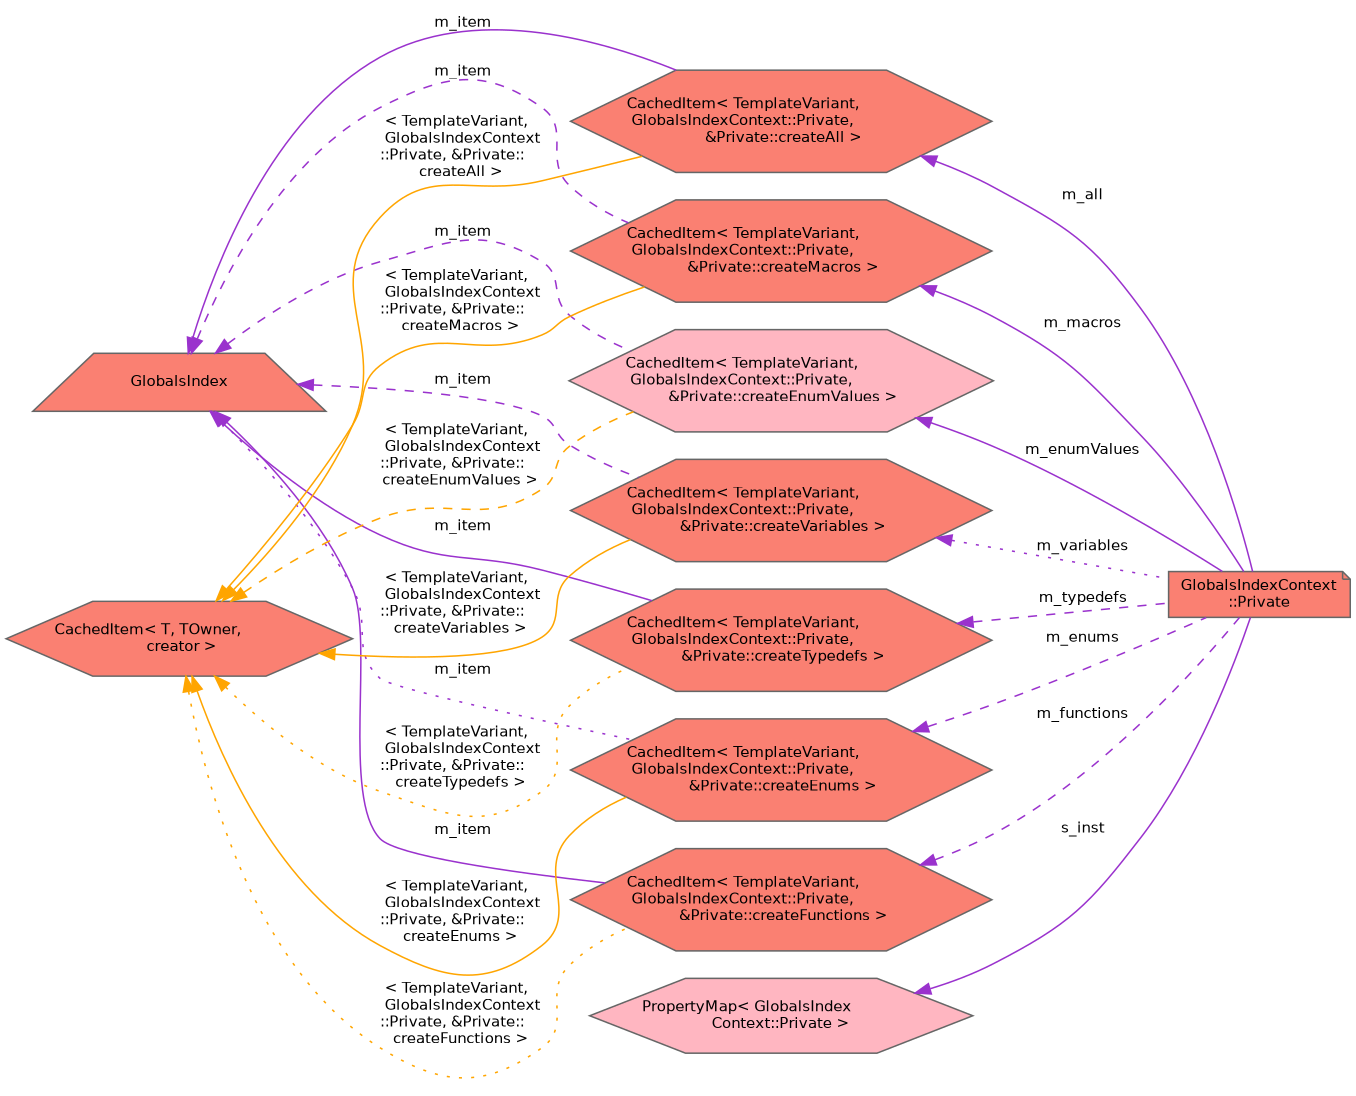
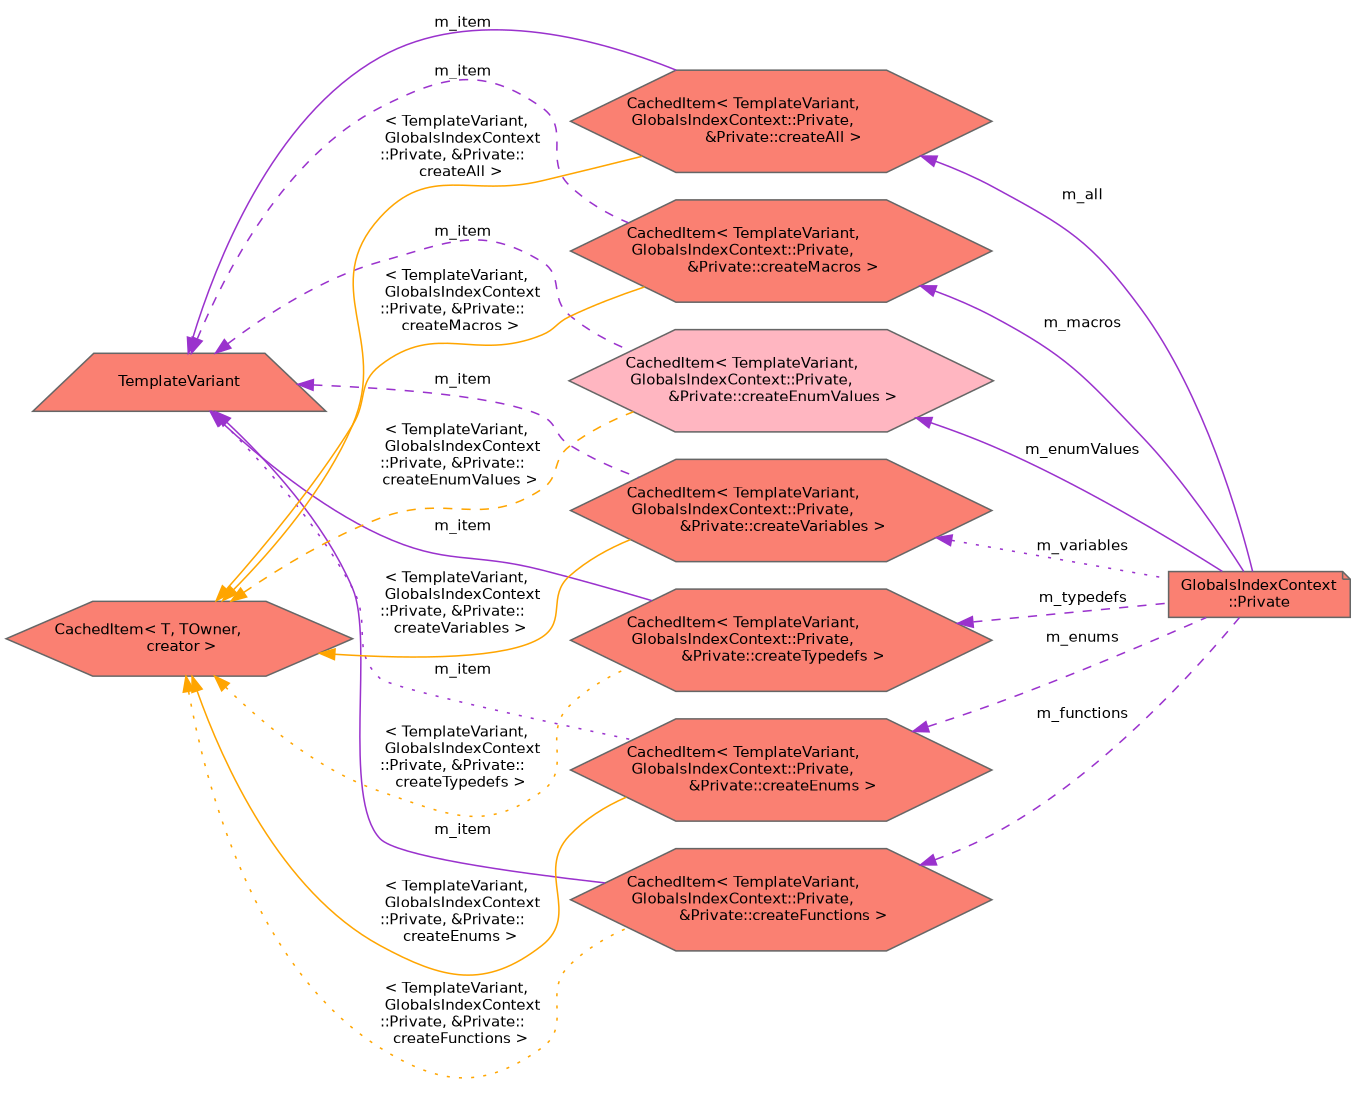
(179, 382) -> (179, 382)
(781, 1016) -> none
